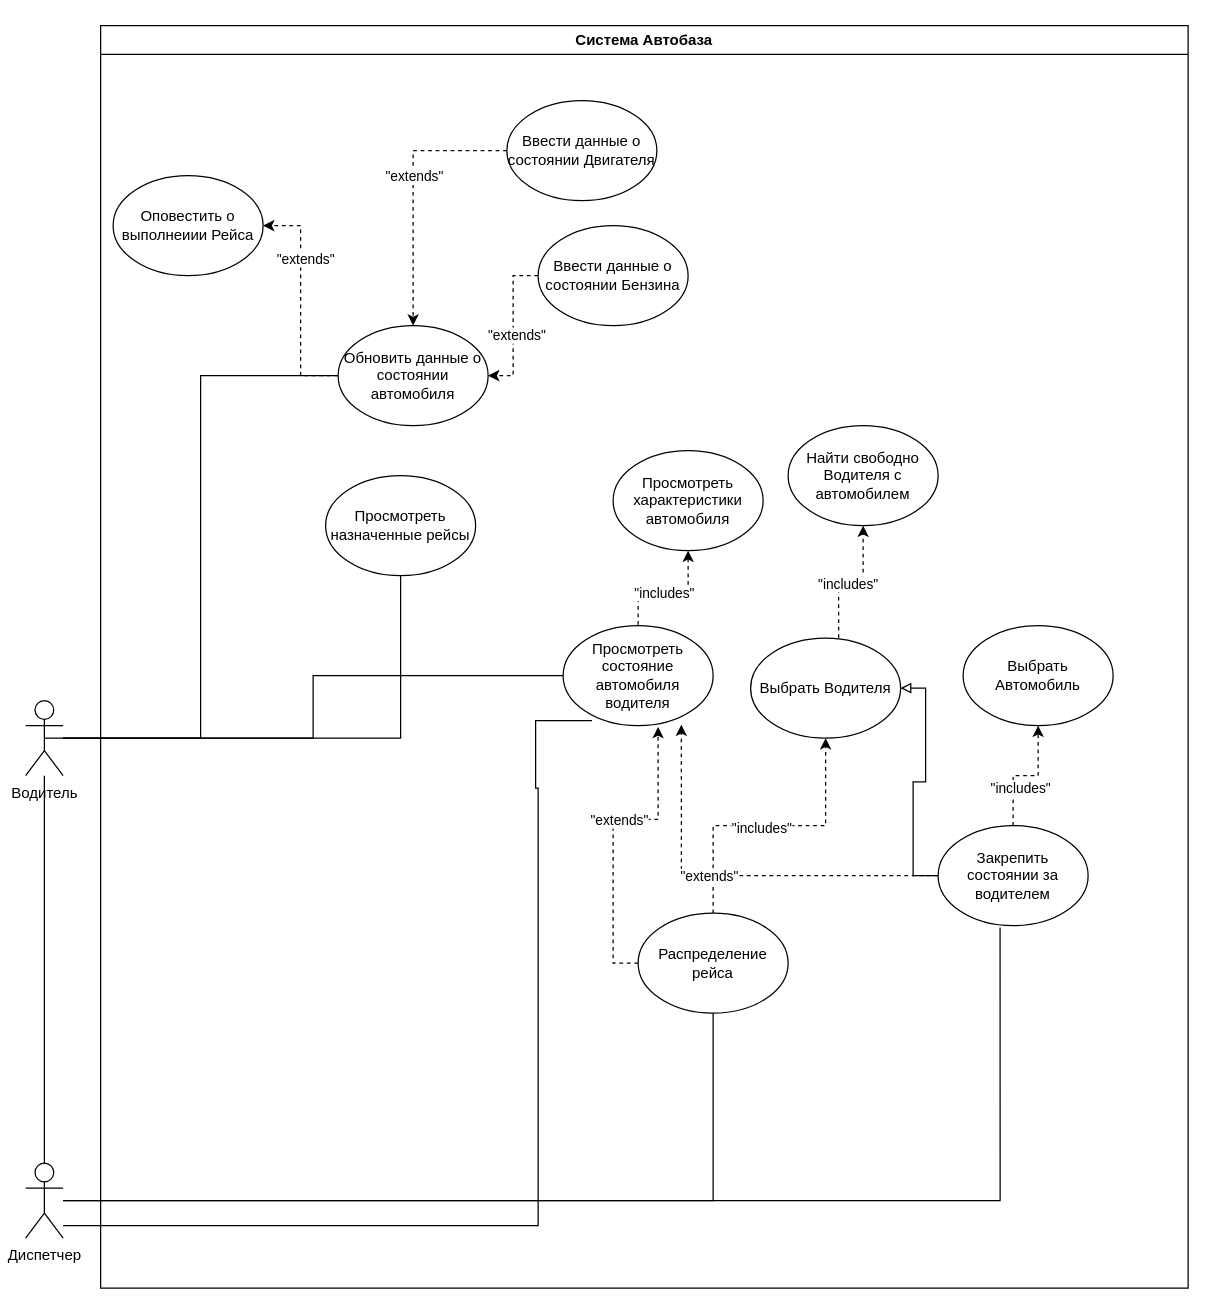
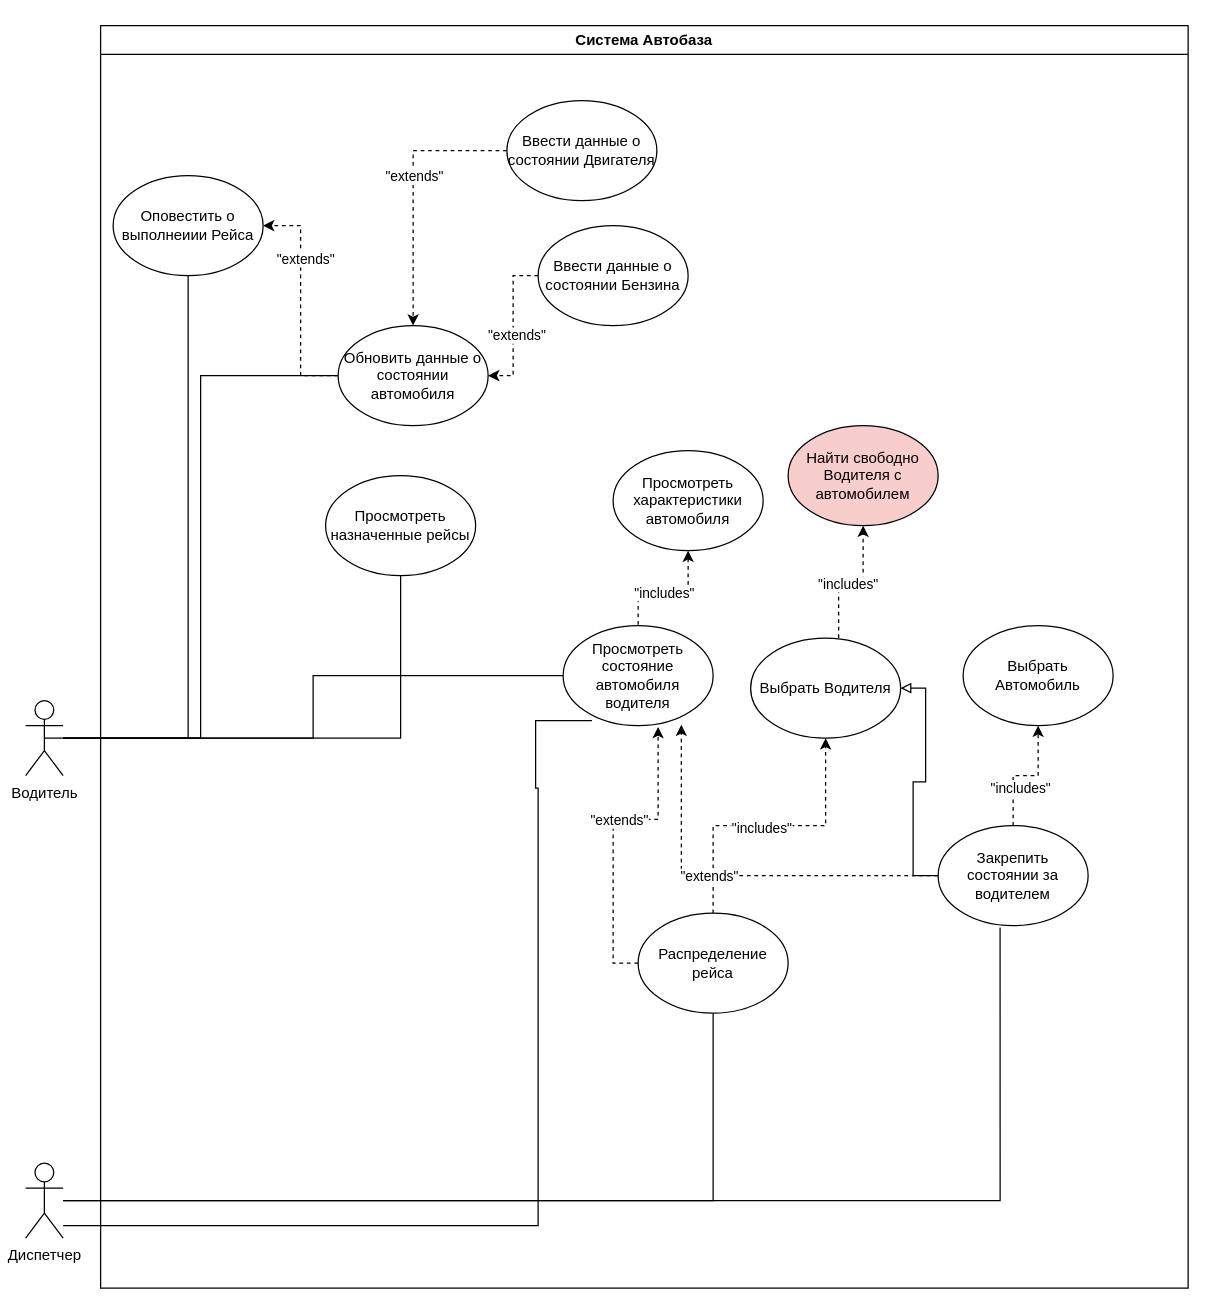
(863, 476) -> (863, 476)
(44, 969) -> (188, 506)
